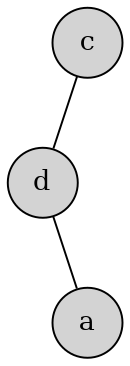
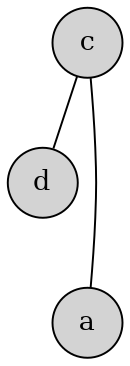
(65, 252) -> (96, 183)
